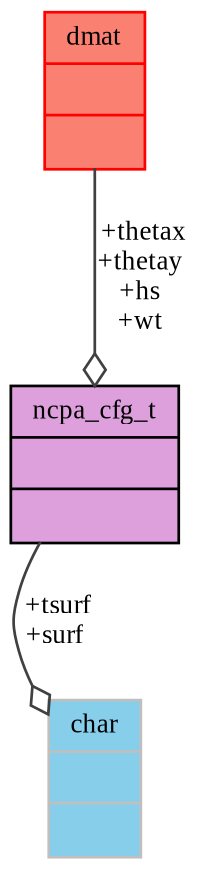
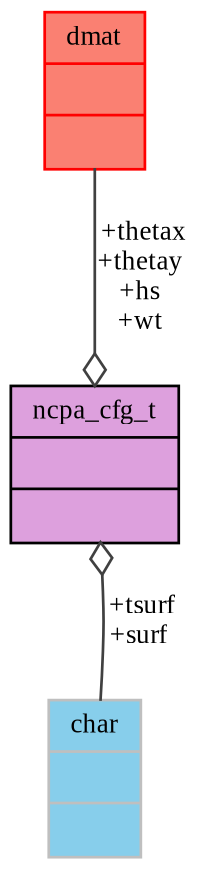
(14, 613) -> (103, 638)
